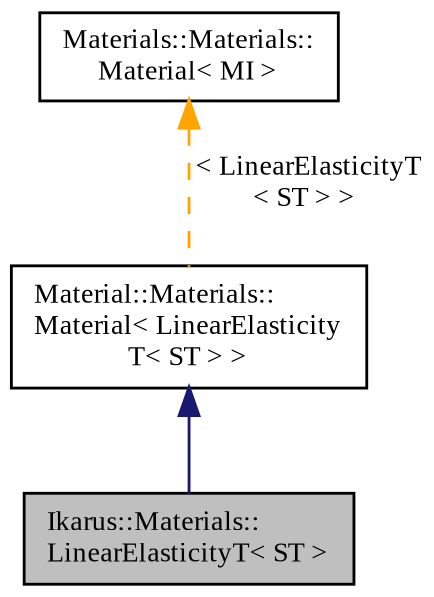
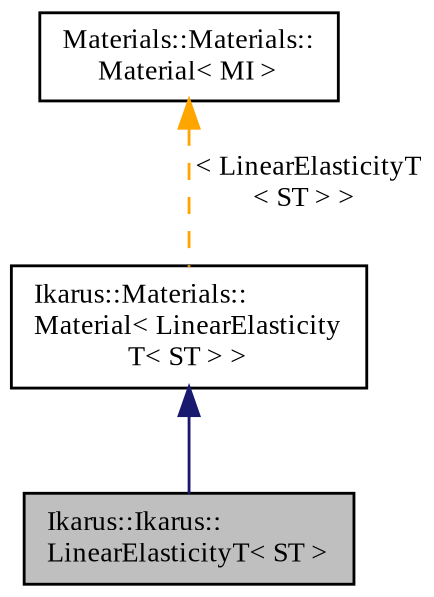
(189, 327) -> (189, 327)
(189, 539) -> (189, 539)
